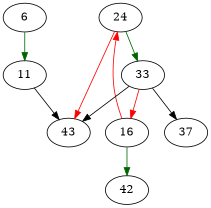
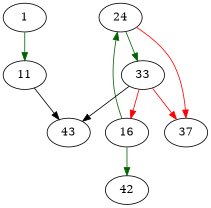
(25, 18) -> (25, 18)
(96, 71) -> (172, 62)
(113, 80) -> (113, 80)
(162, 101) -> (162, 101)
